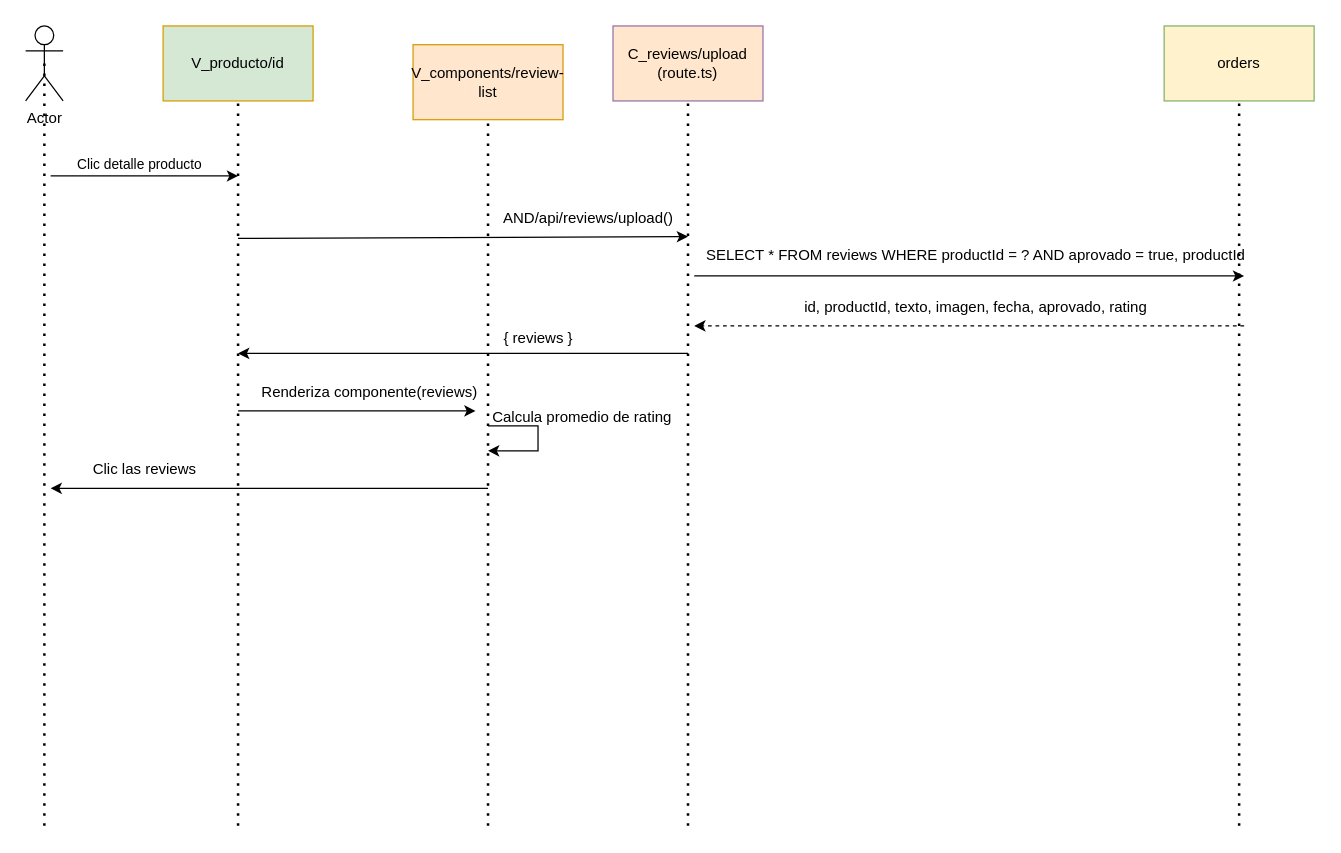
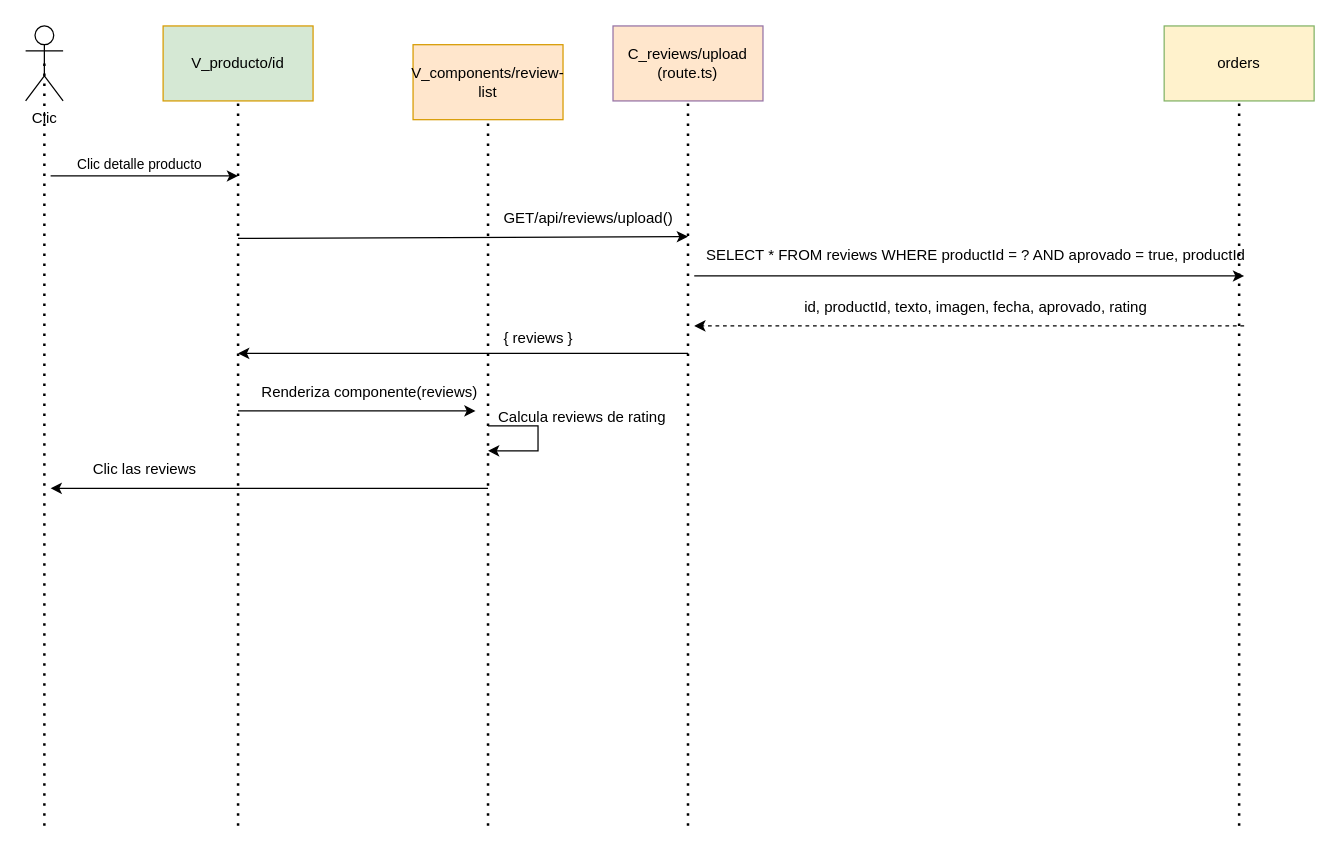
(45, 118) -> (45, 118)
(589, 218) -> (589, 218)
(583, 417) -> (583, 417)
